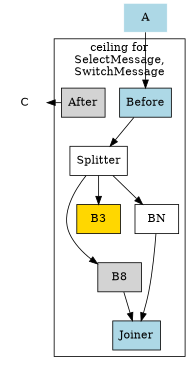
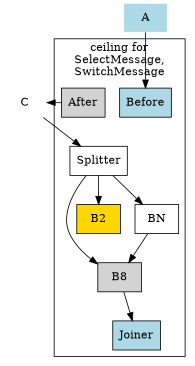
(125, 129) -> (59, 130)
(99, 219) -> (99, 219)
(152, 274) -> (140, 245)
